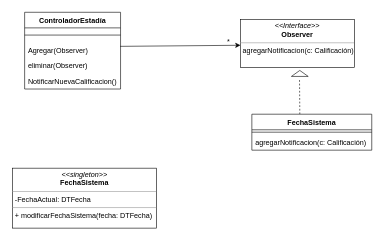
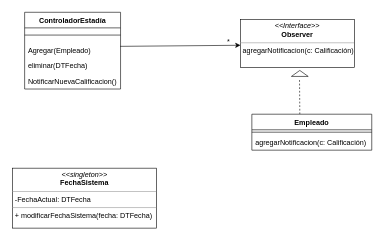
(62, 50) -> (61, 50)
(61, 66) -> (59, 66)
(311, 122) -> (311, 122)
